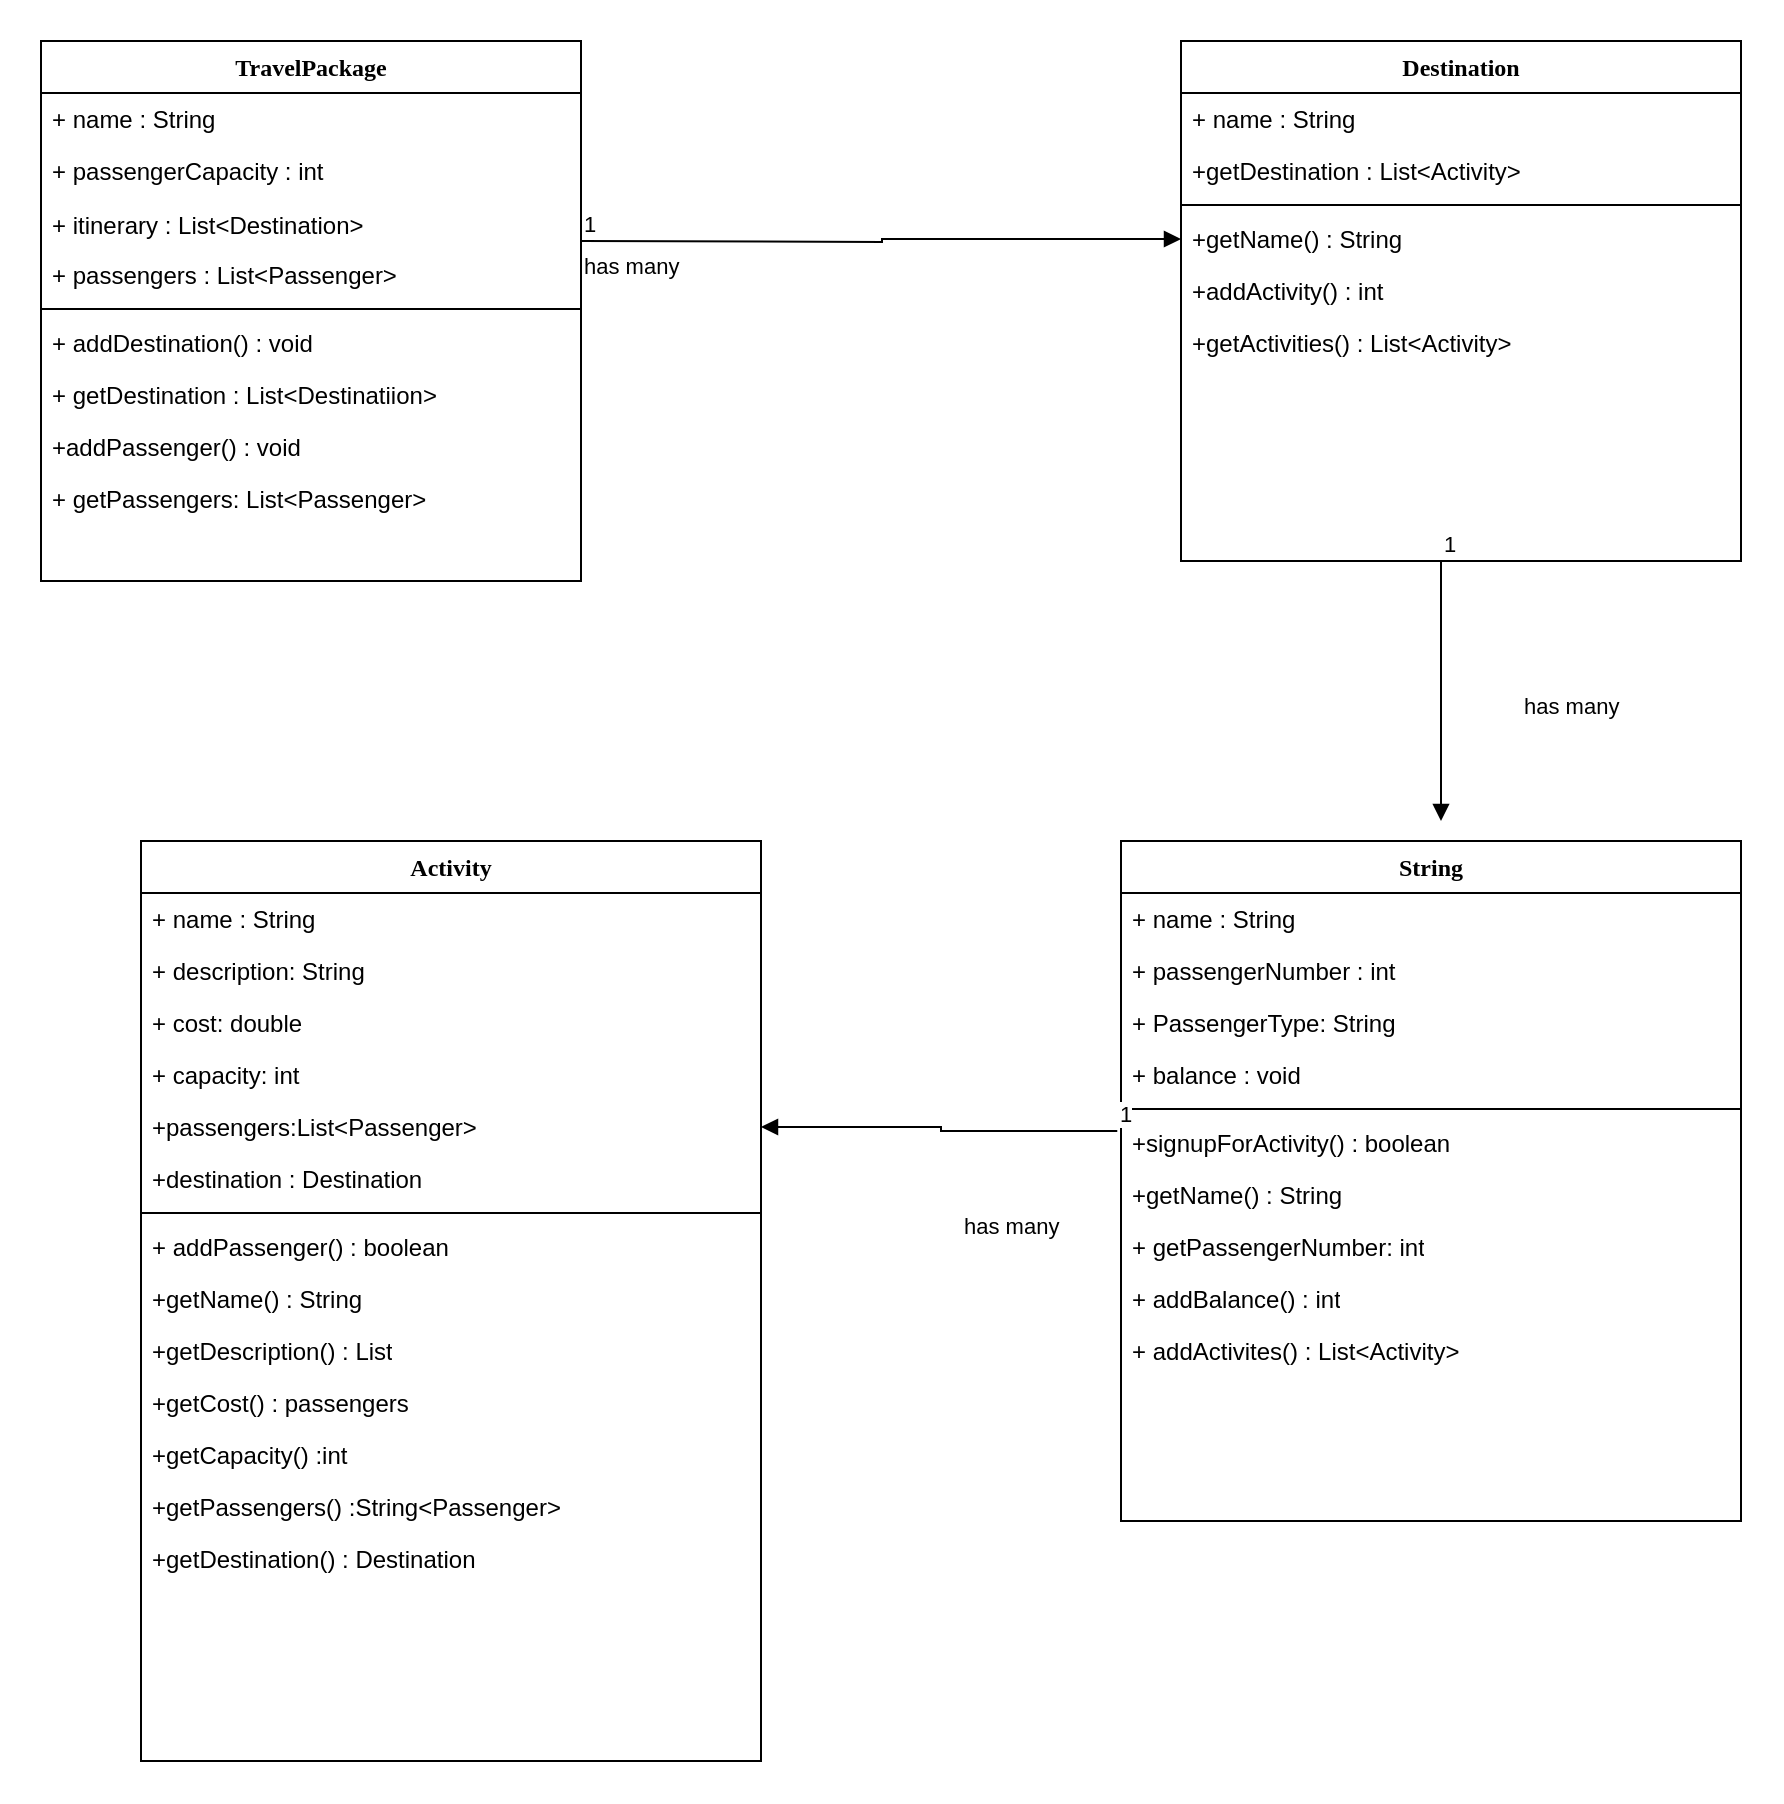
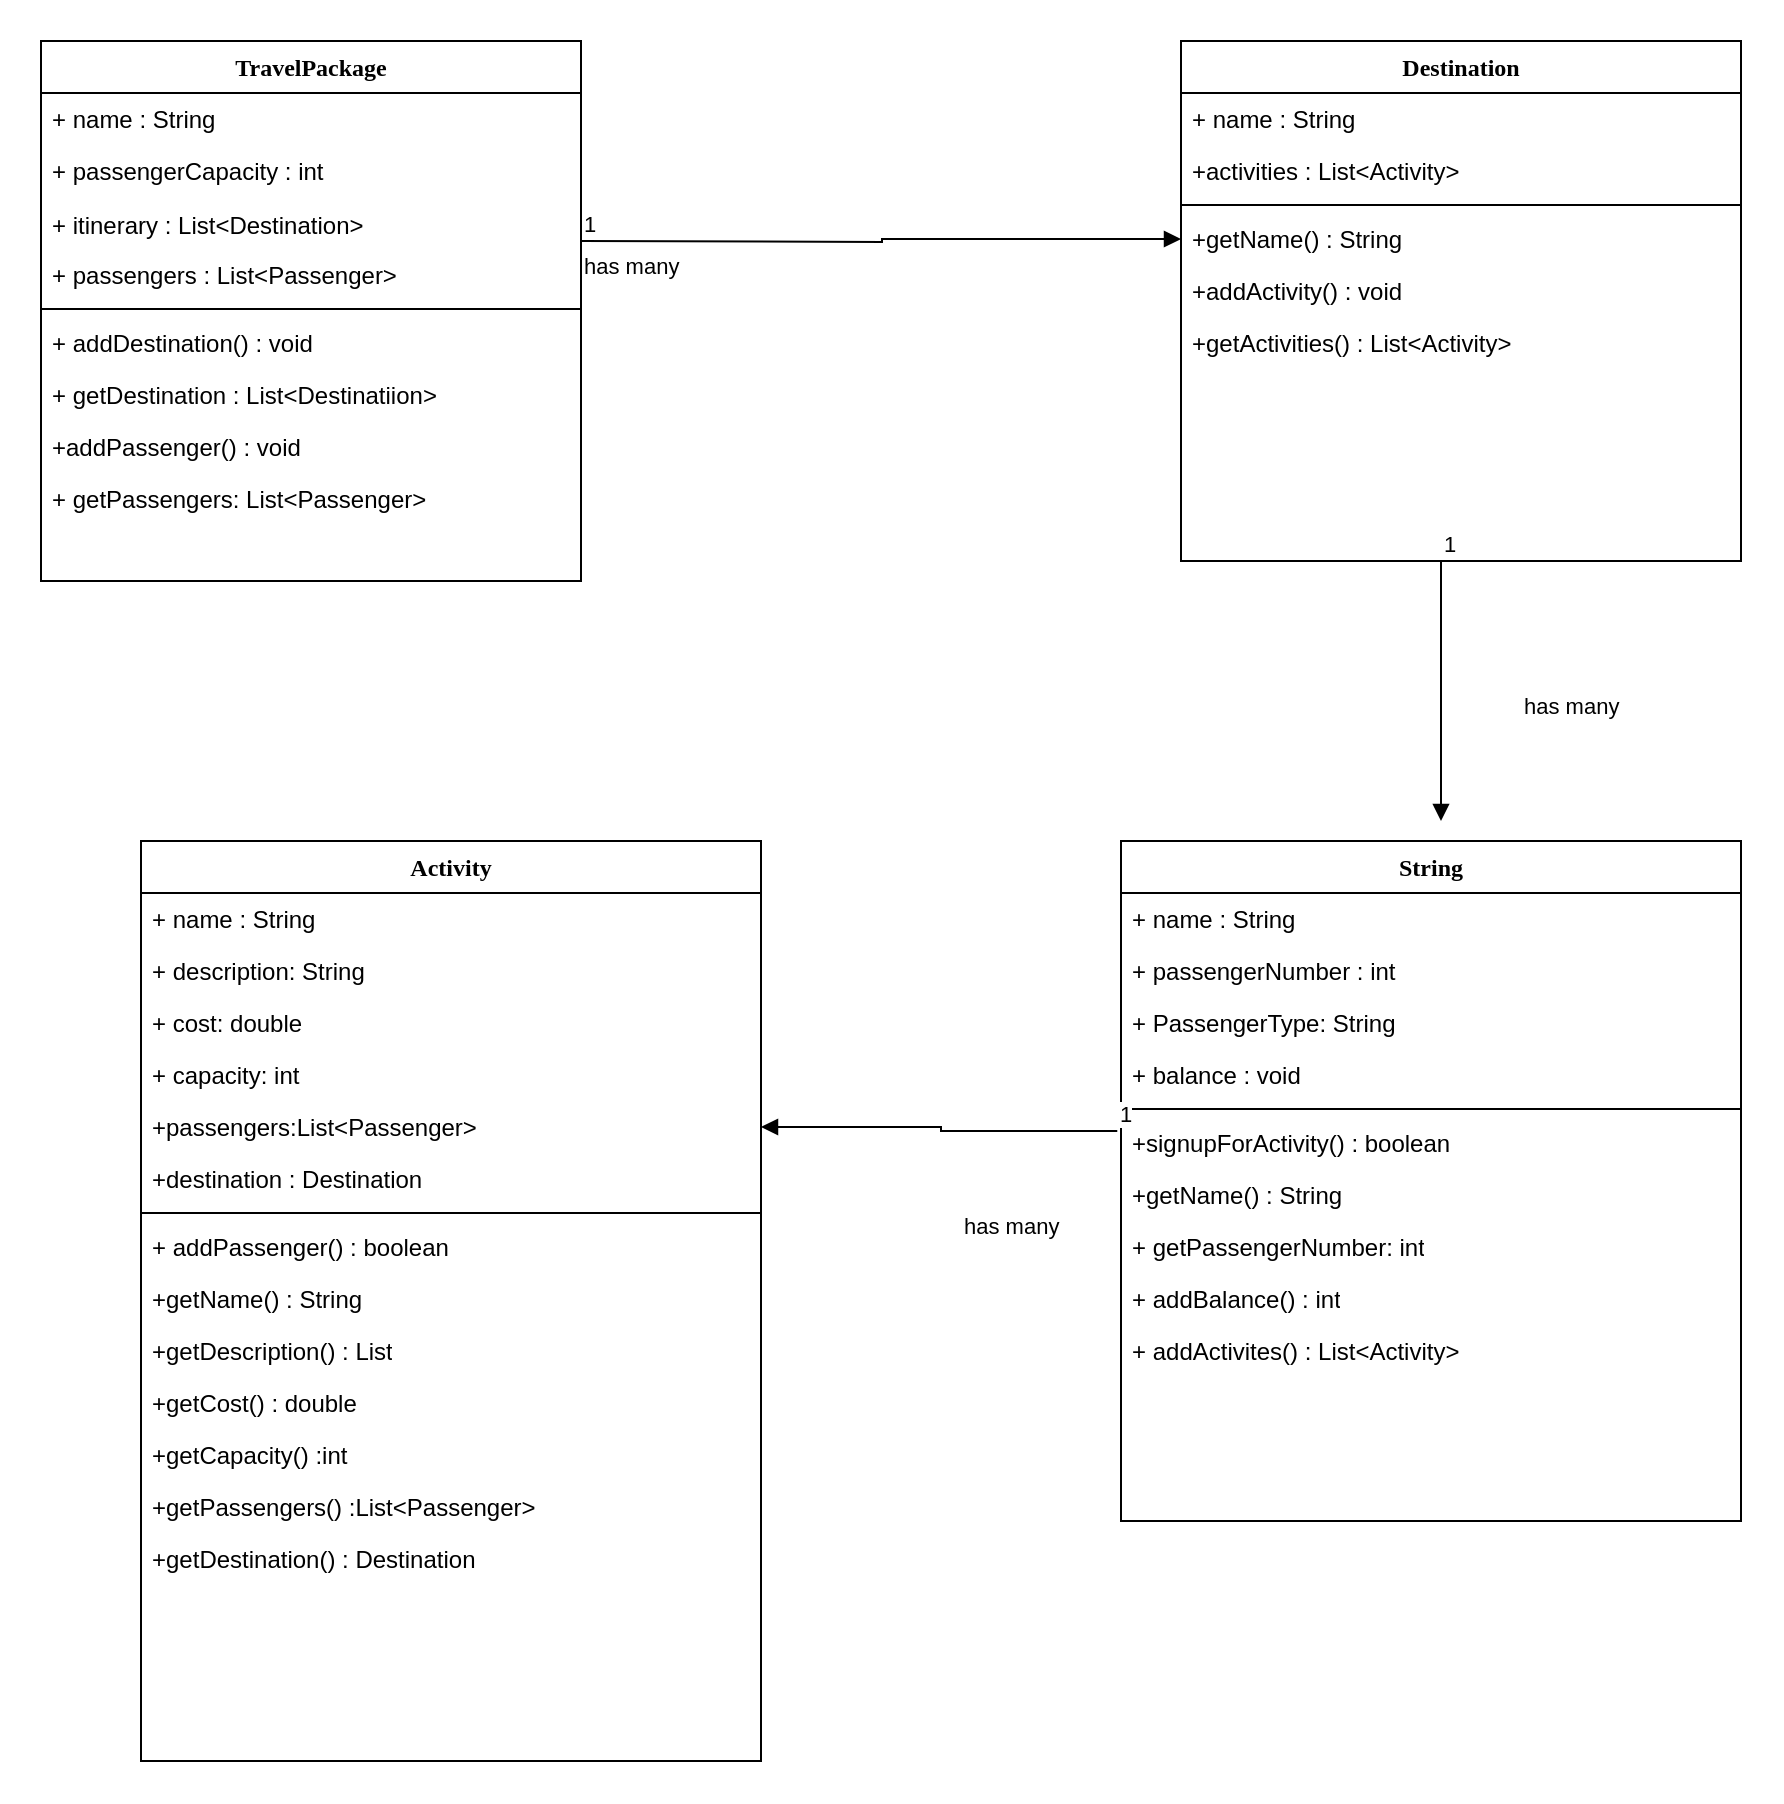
(1383, 173) -> (1353, 173)
(1309, 293) -> (1315, 293)
(298, 1405) -> (268, 1405)
(379, 1509) -> (365, 1509)
